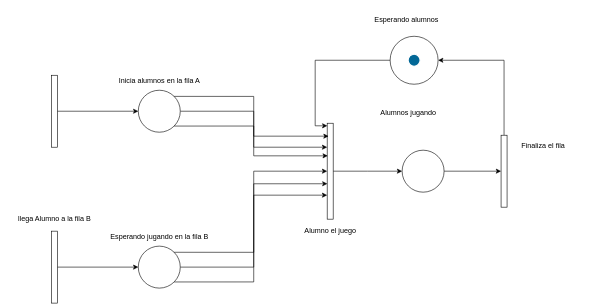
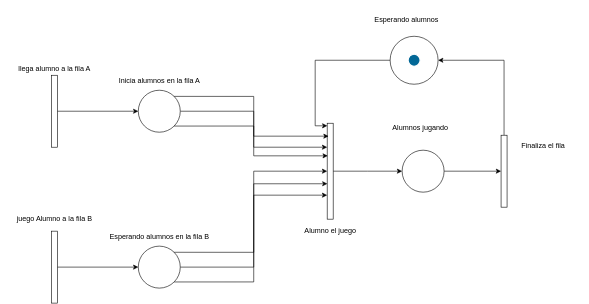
none -> (54, 69)
(408, 113) -> (420, 128)
(55, 219) -> (55, 219)
(160, 237) -> (160, 237)
